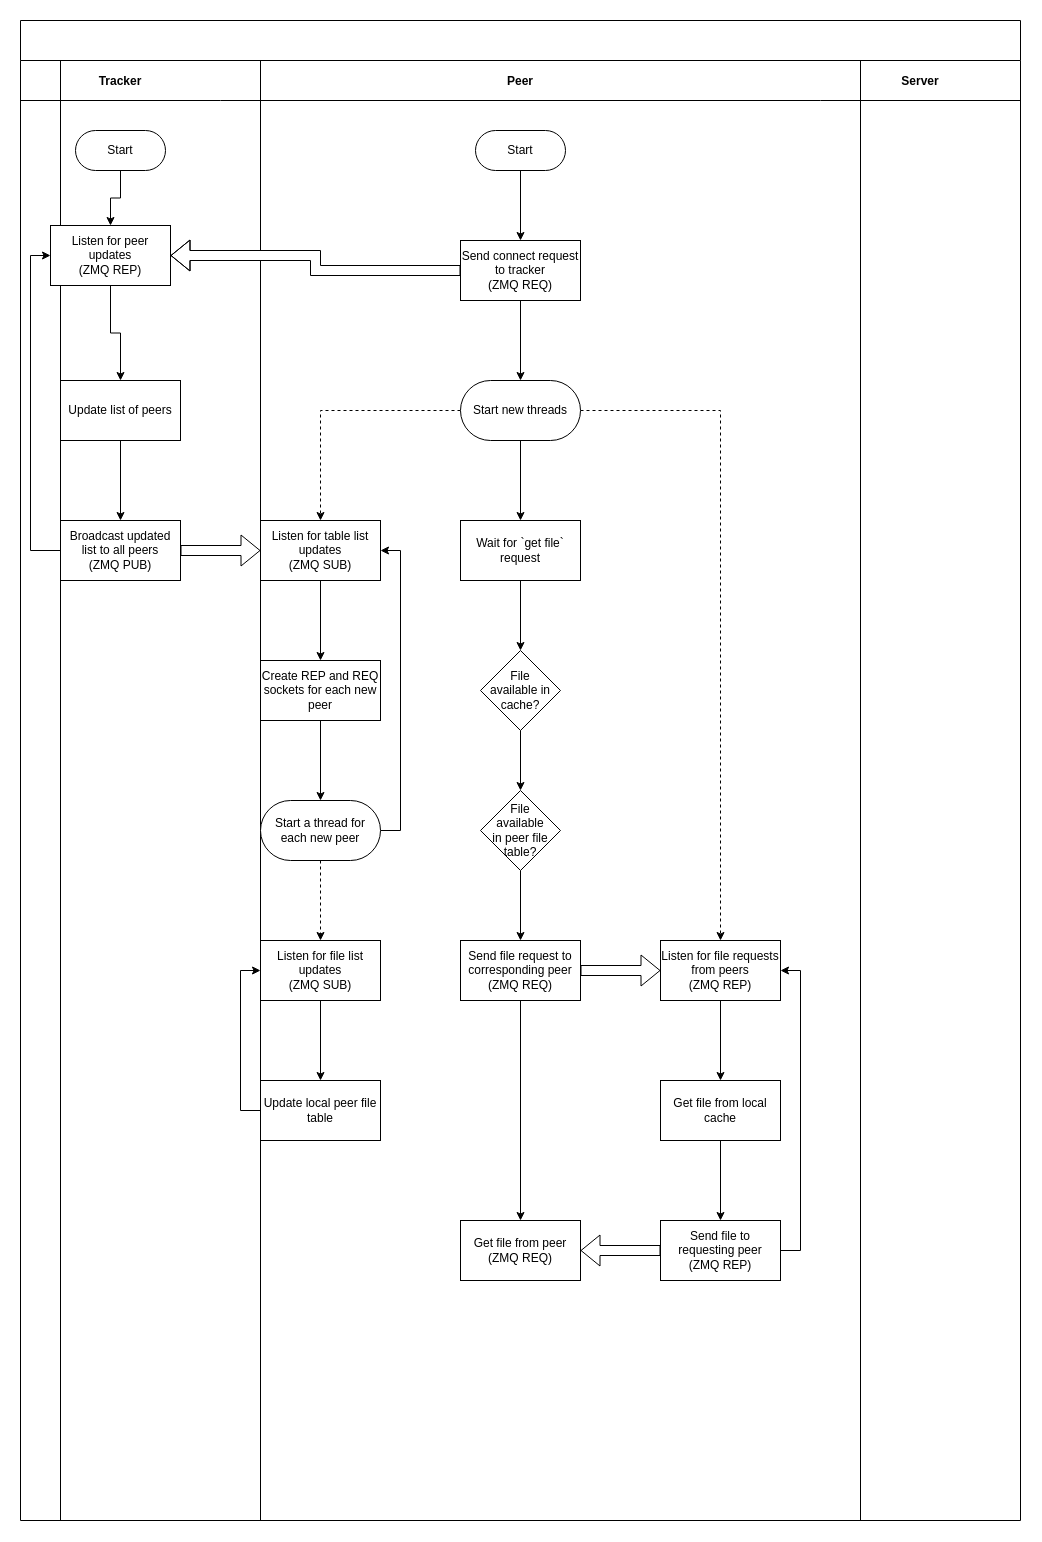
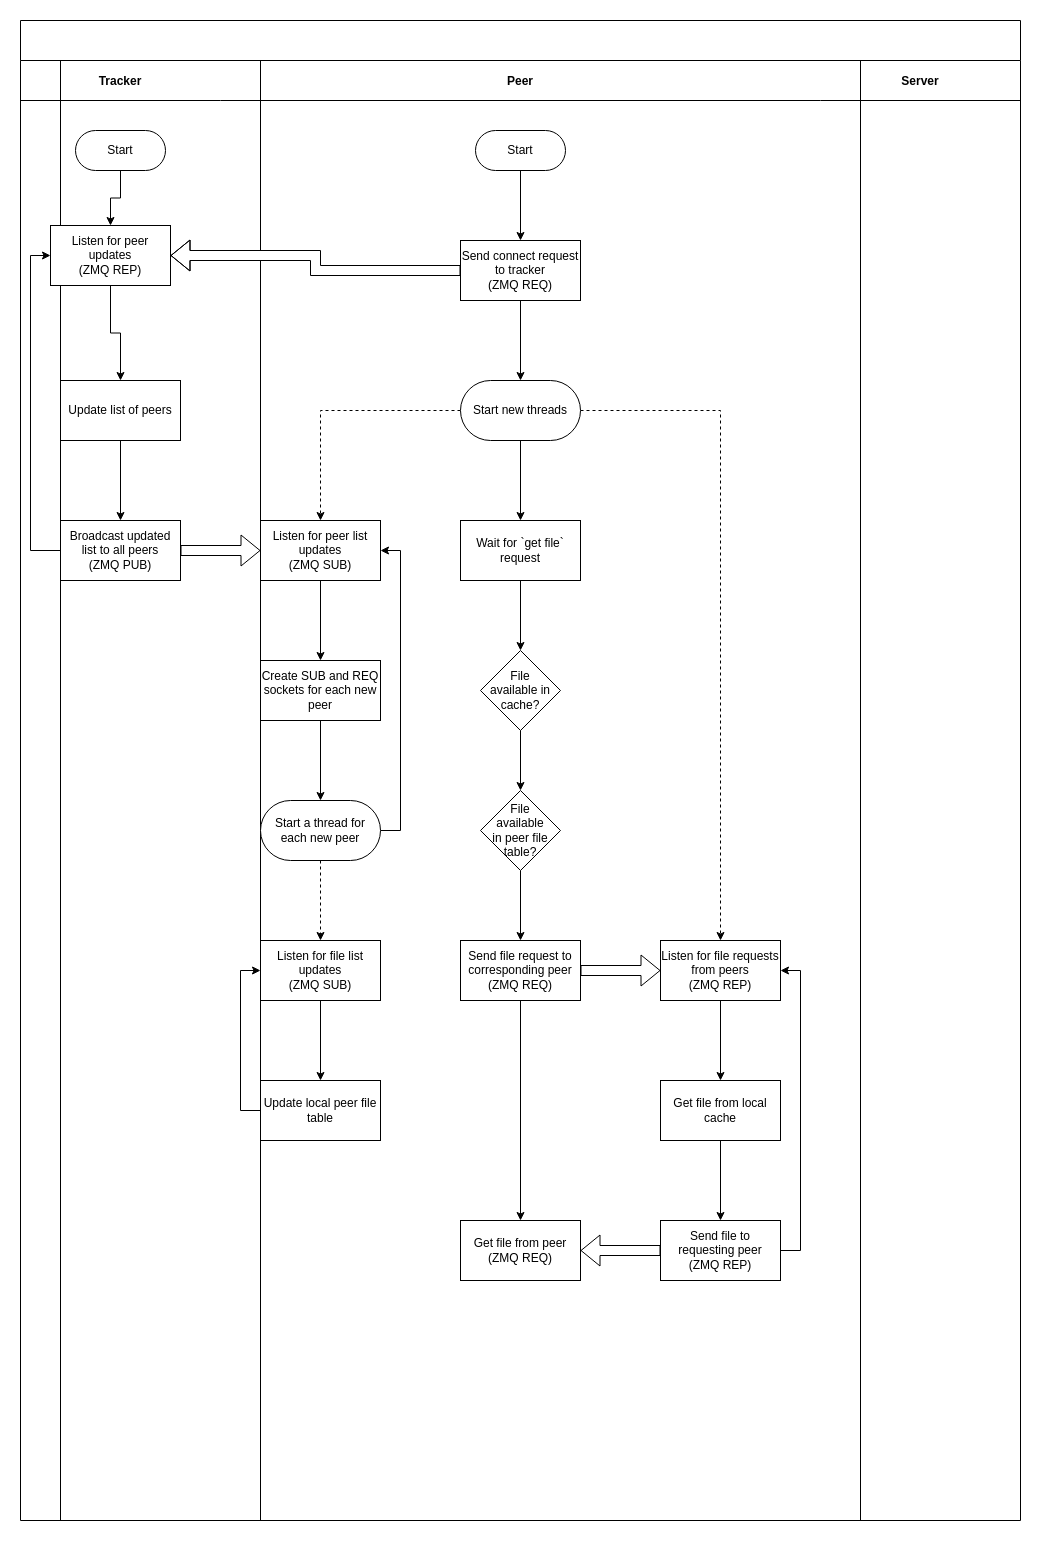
(321, 551) -> (321, 551)
(321, 691) -> (321, 691)
